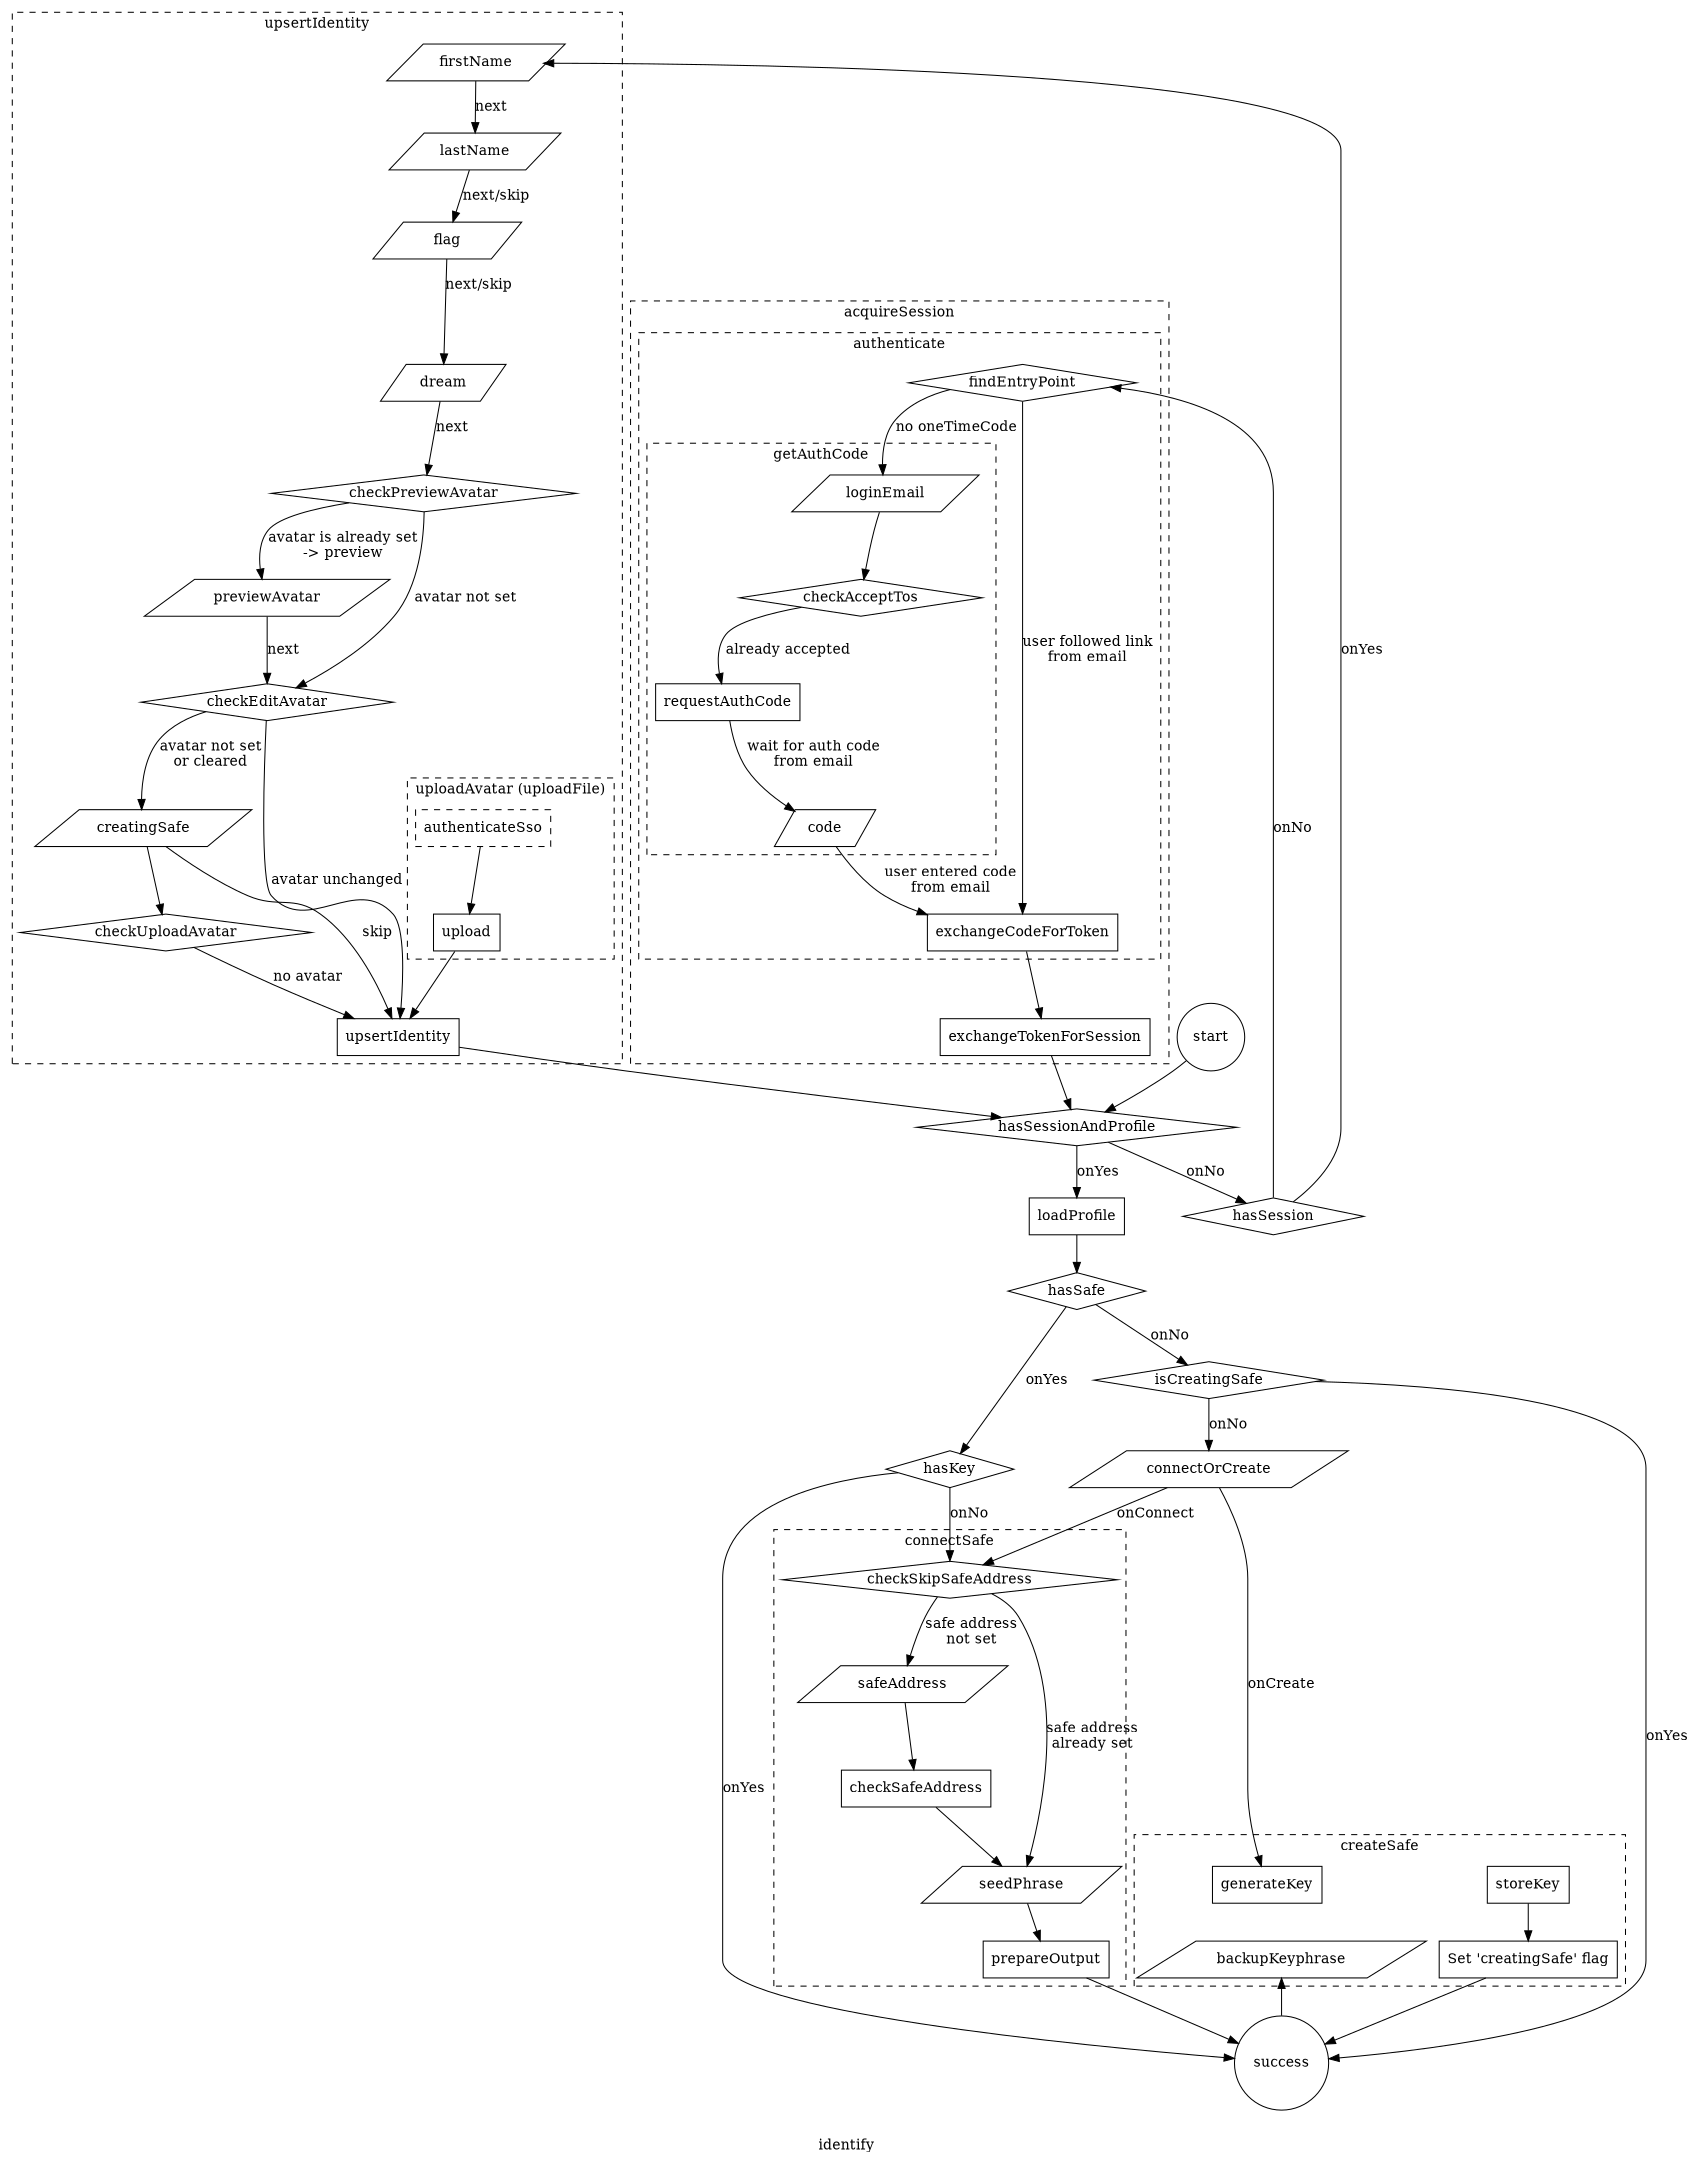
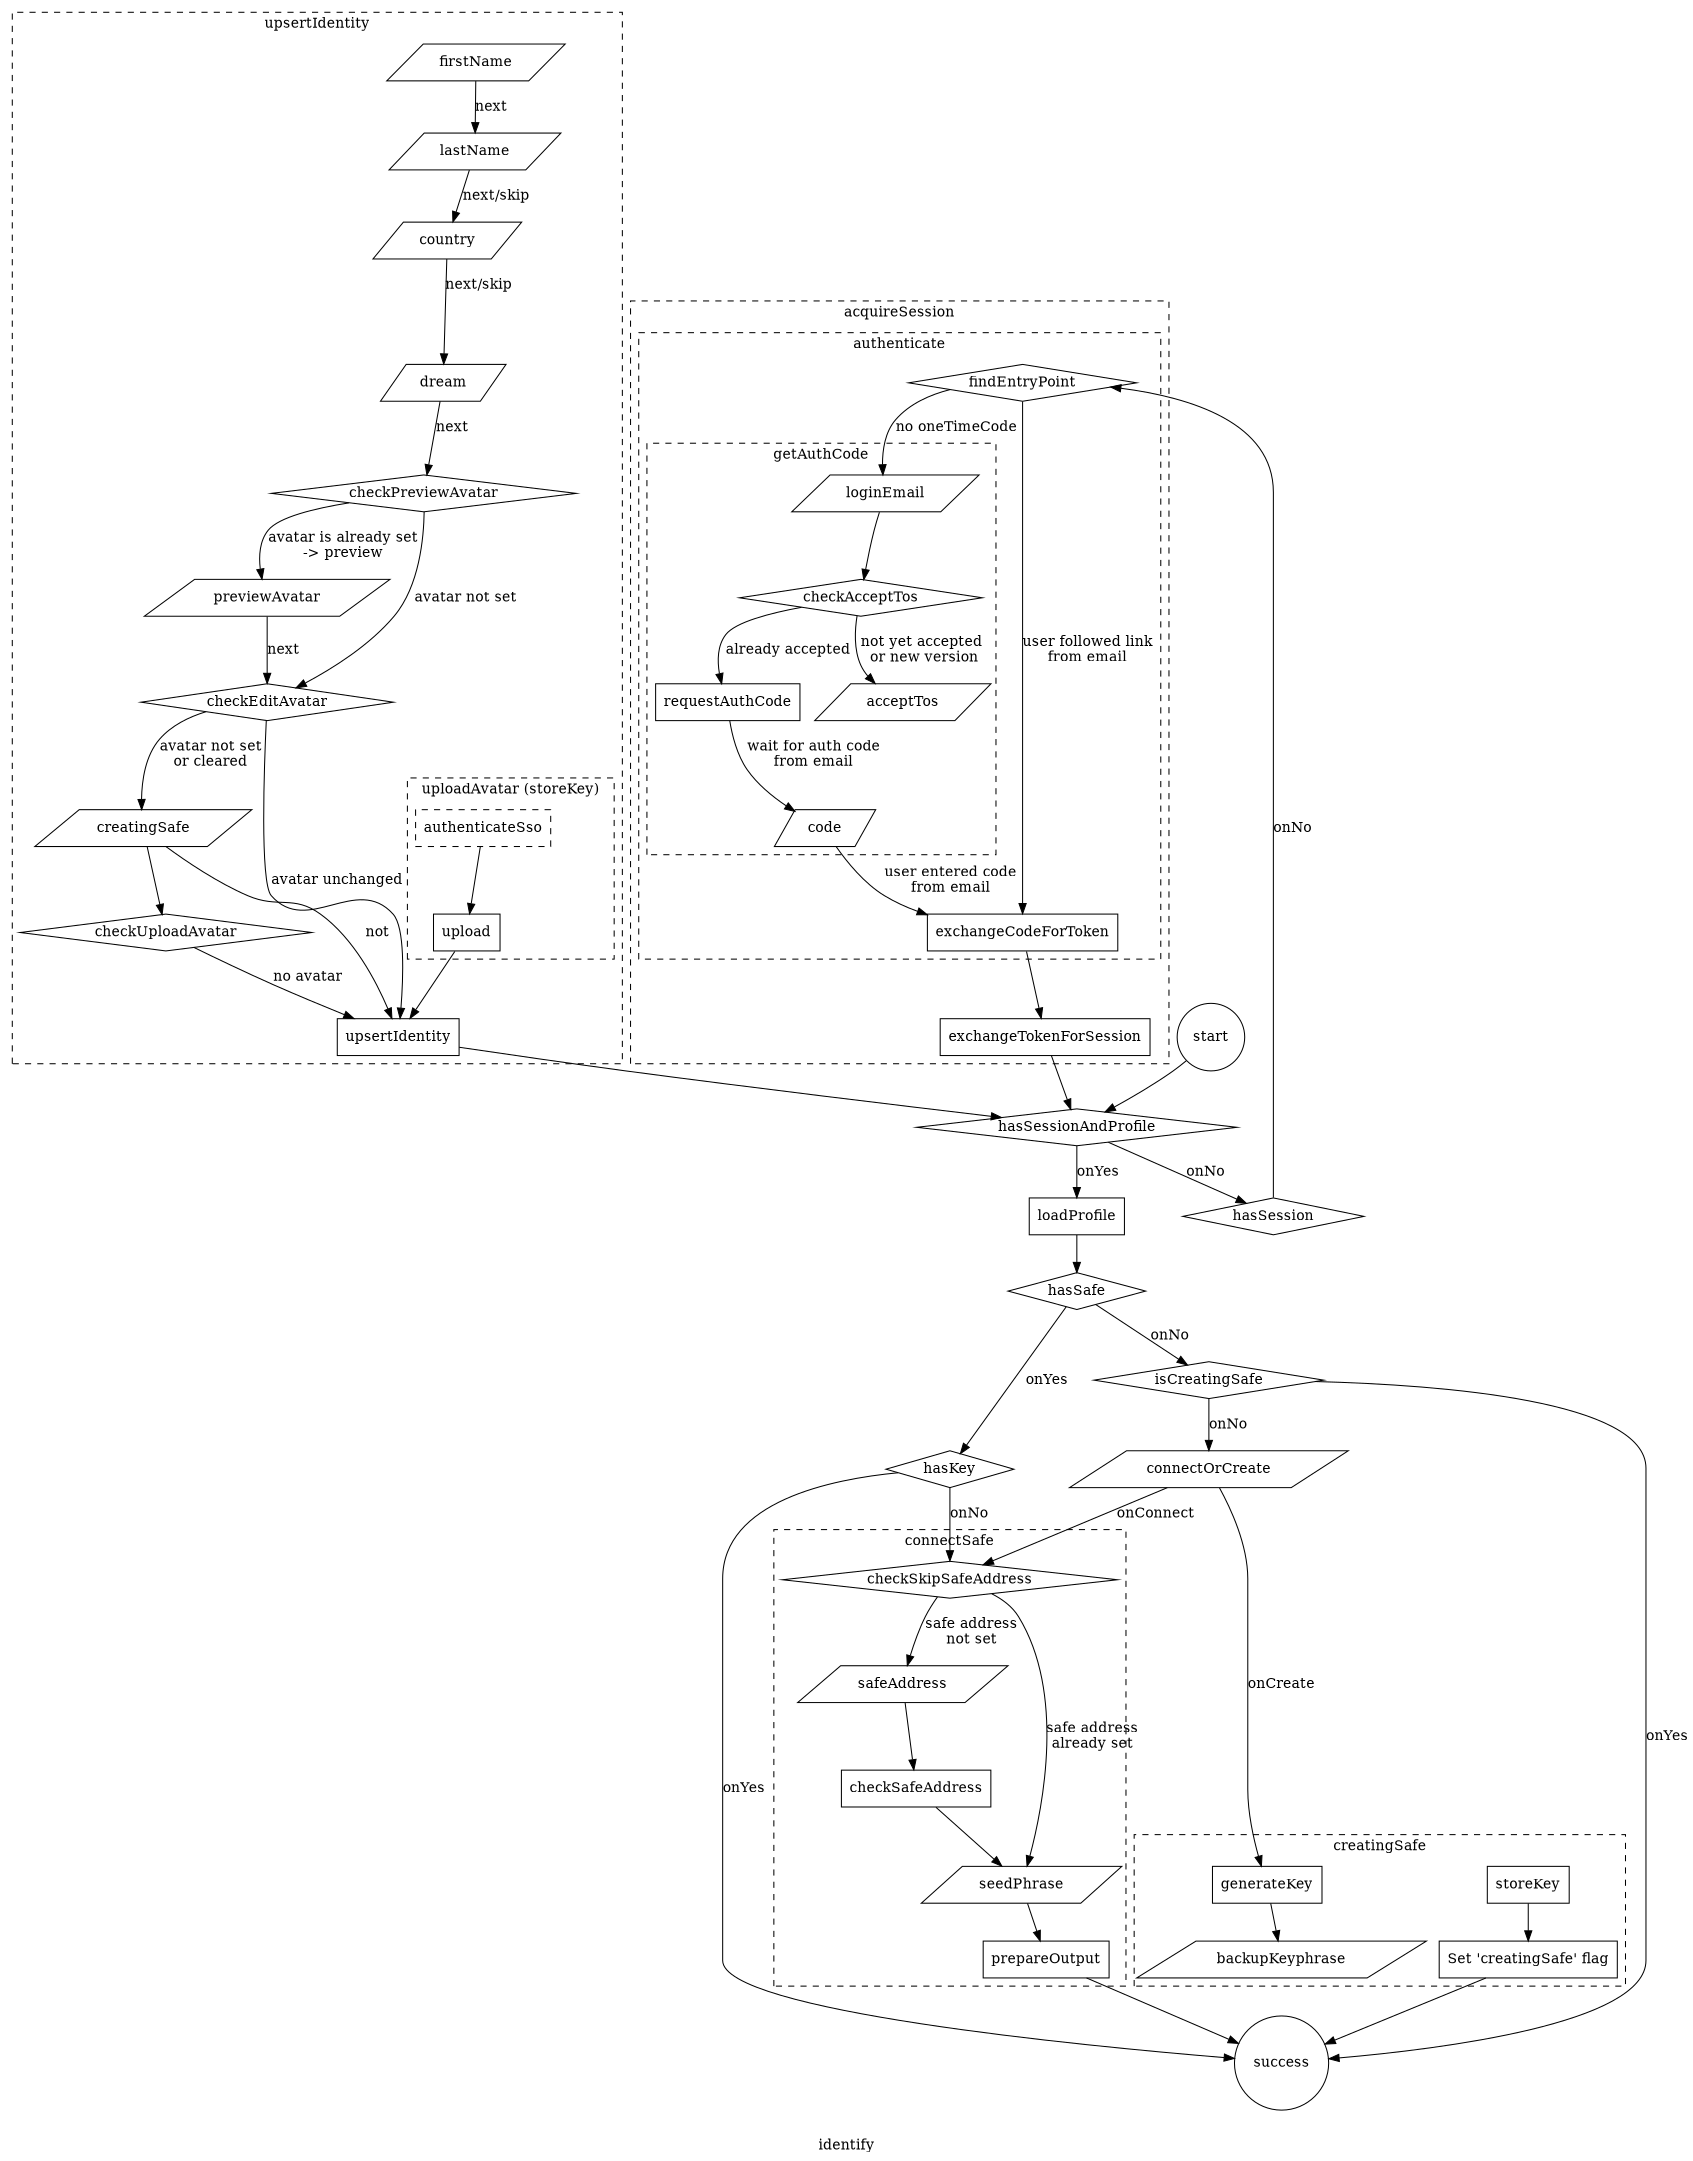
(447, 241) -> (447, 241)
(1341, 283) -> none
none -> (903, 702)
(511, 790) -> (511, 790)
(378, 933) -> (378, 933)
(1380, 1846) -> (1380, 1846)
(1282, 2002) -> (1273, 1917)
